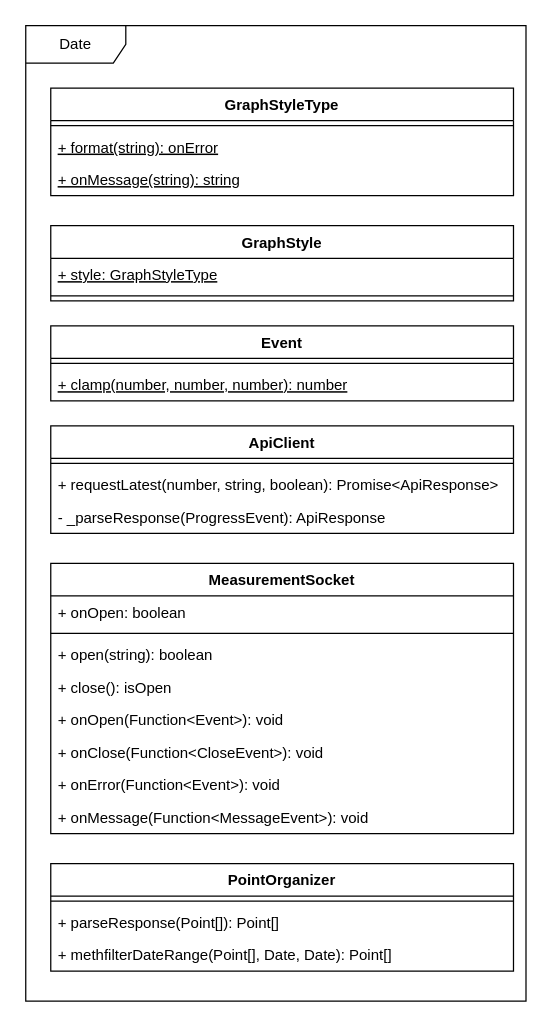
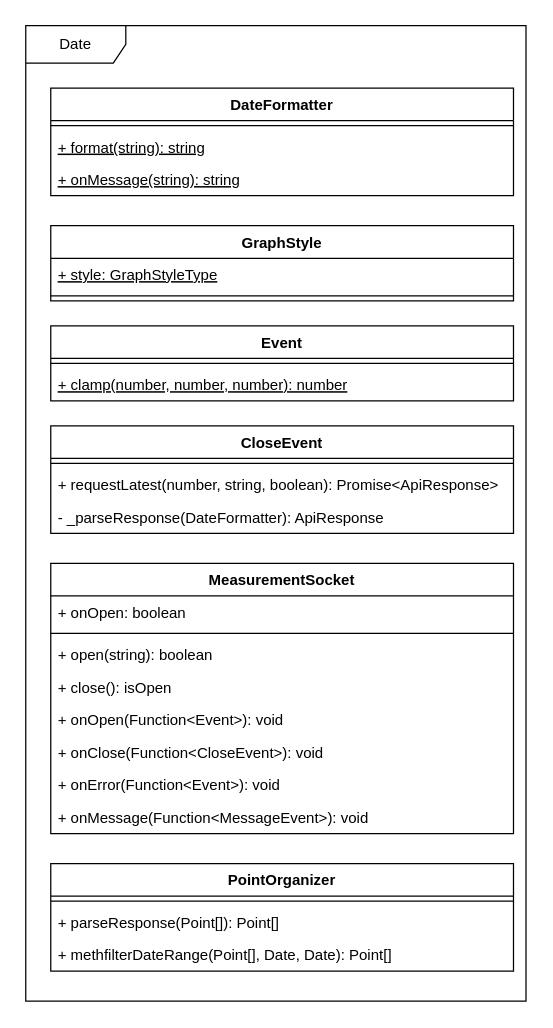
(281, 105) -> (281, 105)
(157, 148) -> (151, 148)
(281, 443) -> (281, 443)
(236, 518) -> (236, 518)
